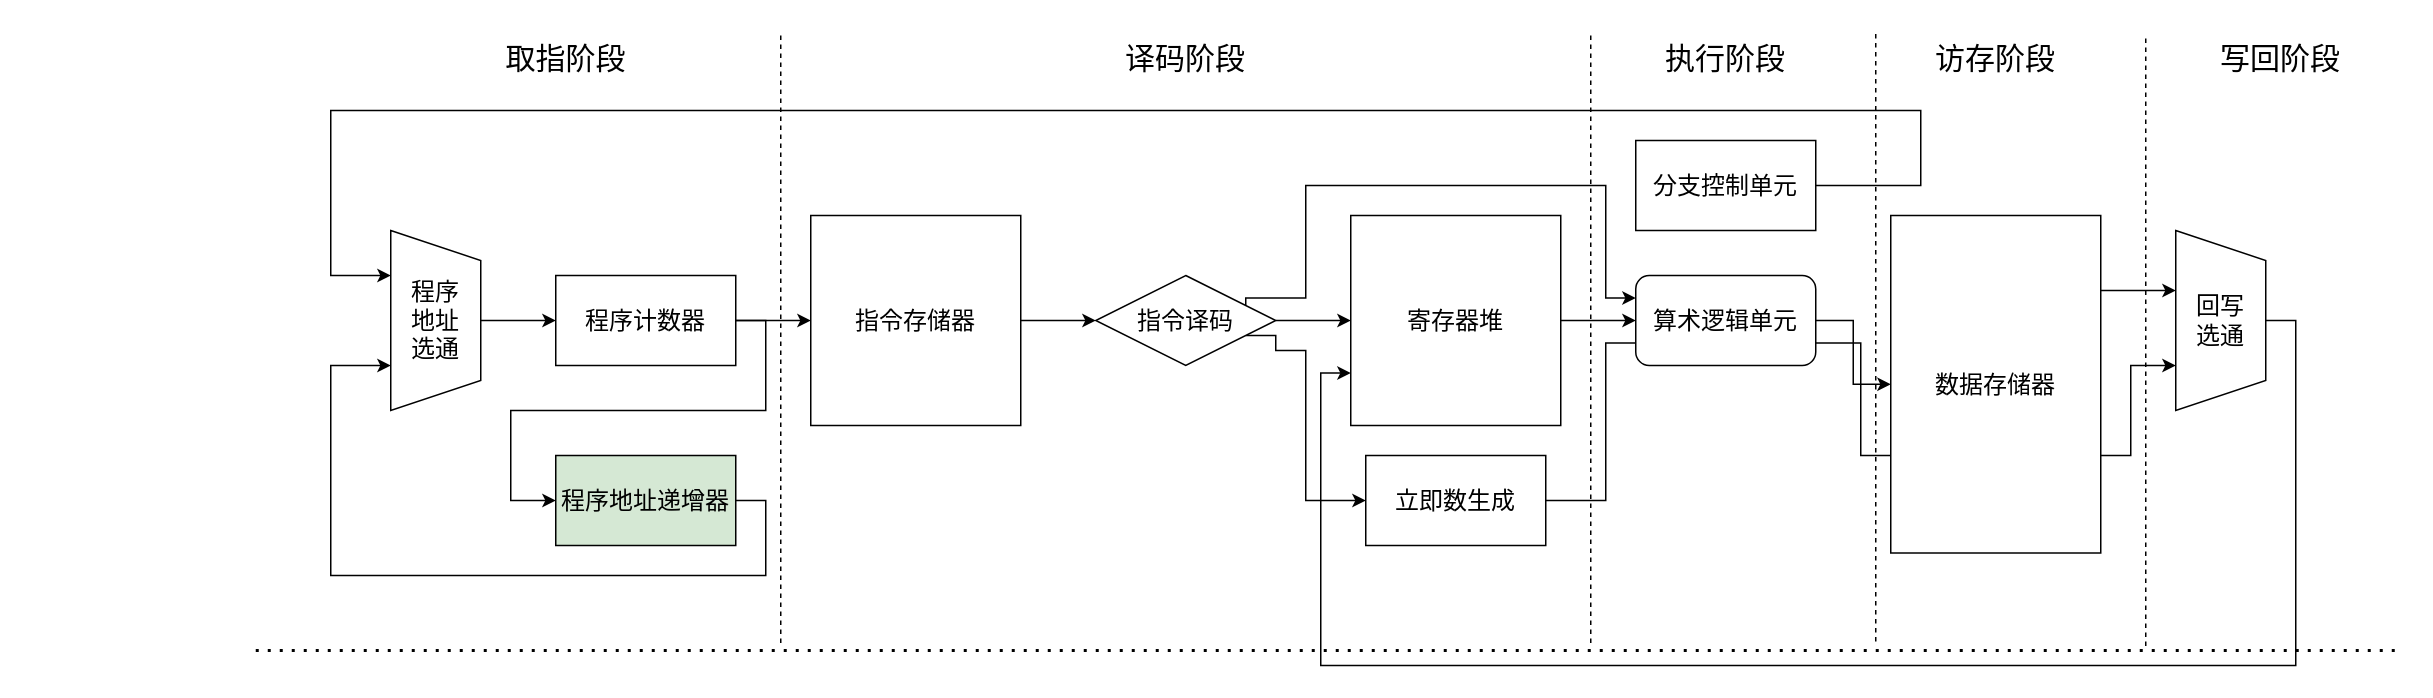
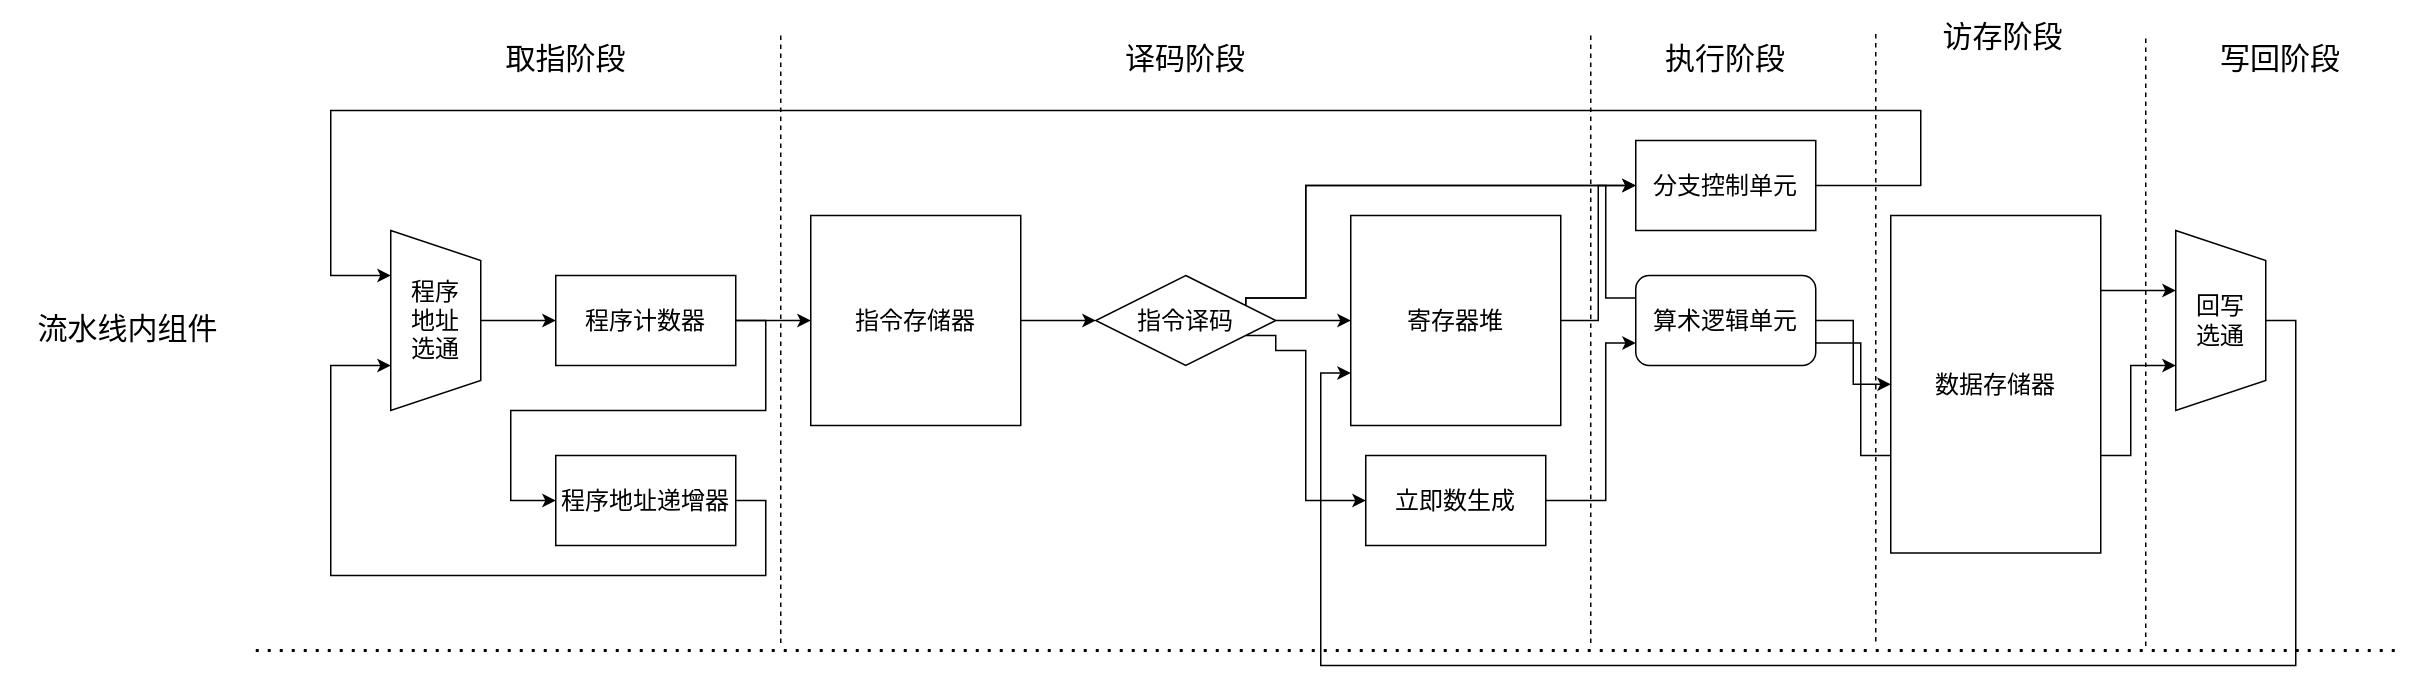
(1996, 58) -> (2003, 35)
none -> (1306, 298)
(1624, 298) -> (1628, 298)
(1610, 320) -> (1598, 256)
none -> (128, 328)
(1628, 343) -> (1624, 343)
(646, 500) -> (646, 500)
